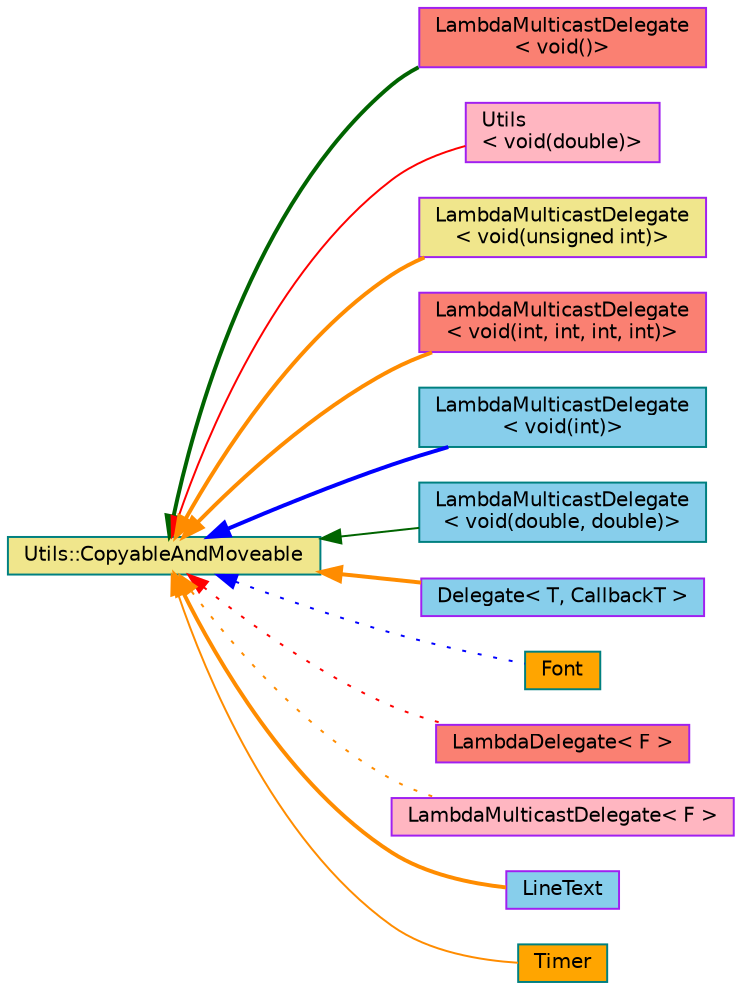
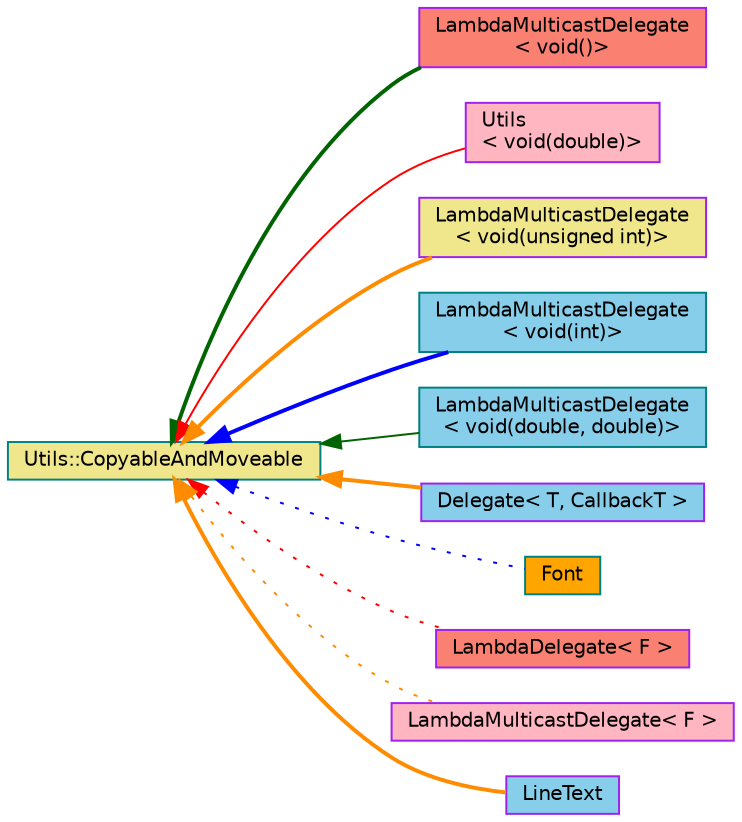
(563, 322) -> none
(563, 963) -> none
